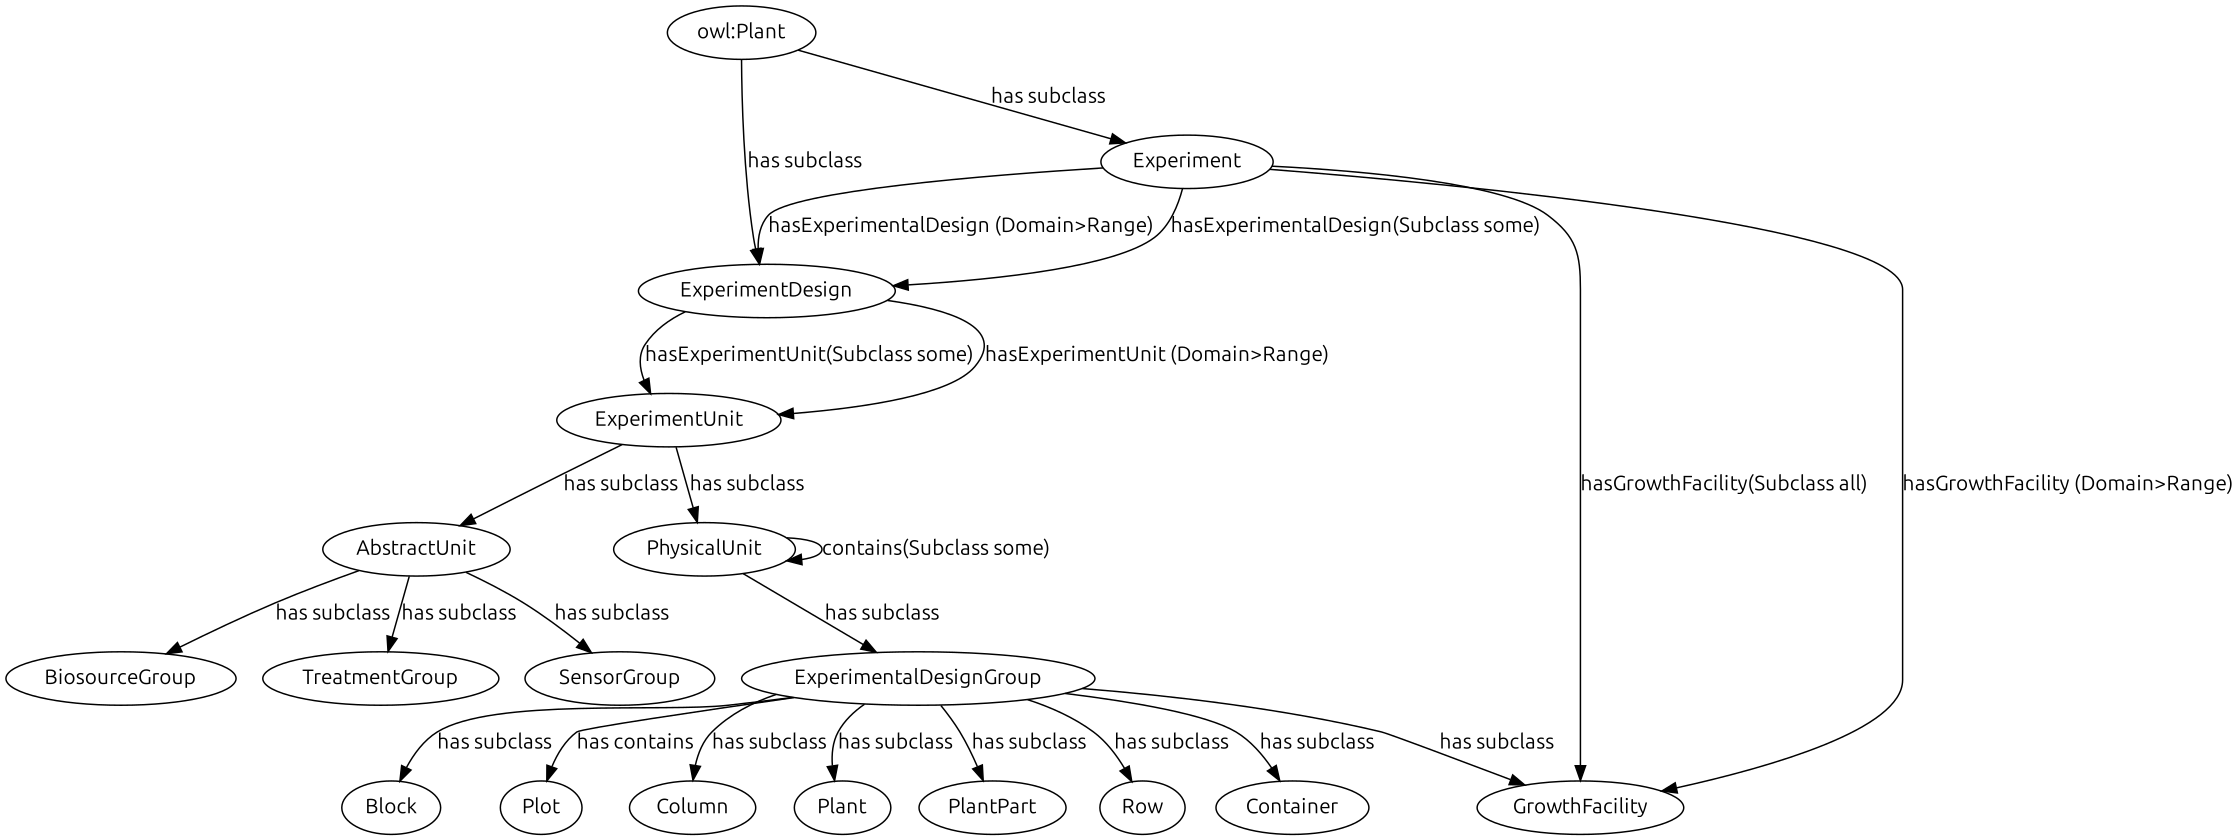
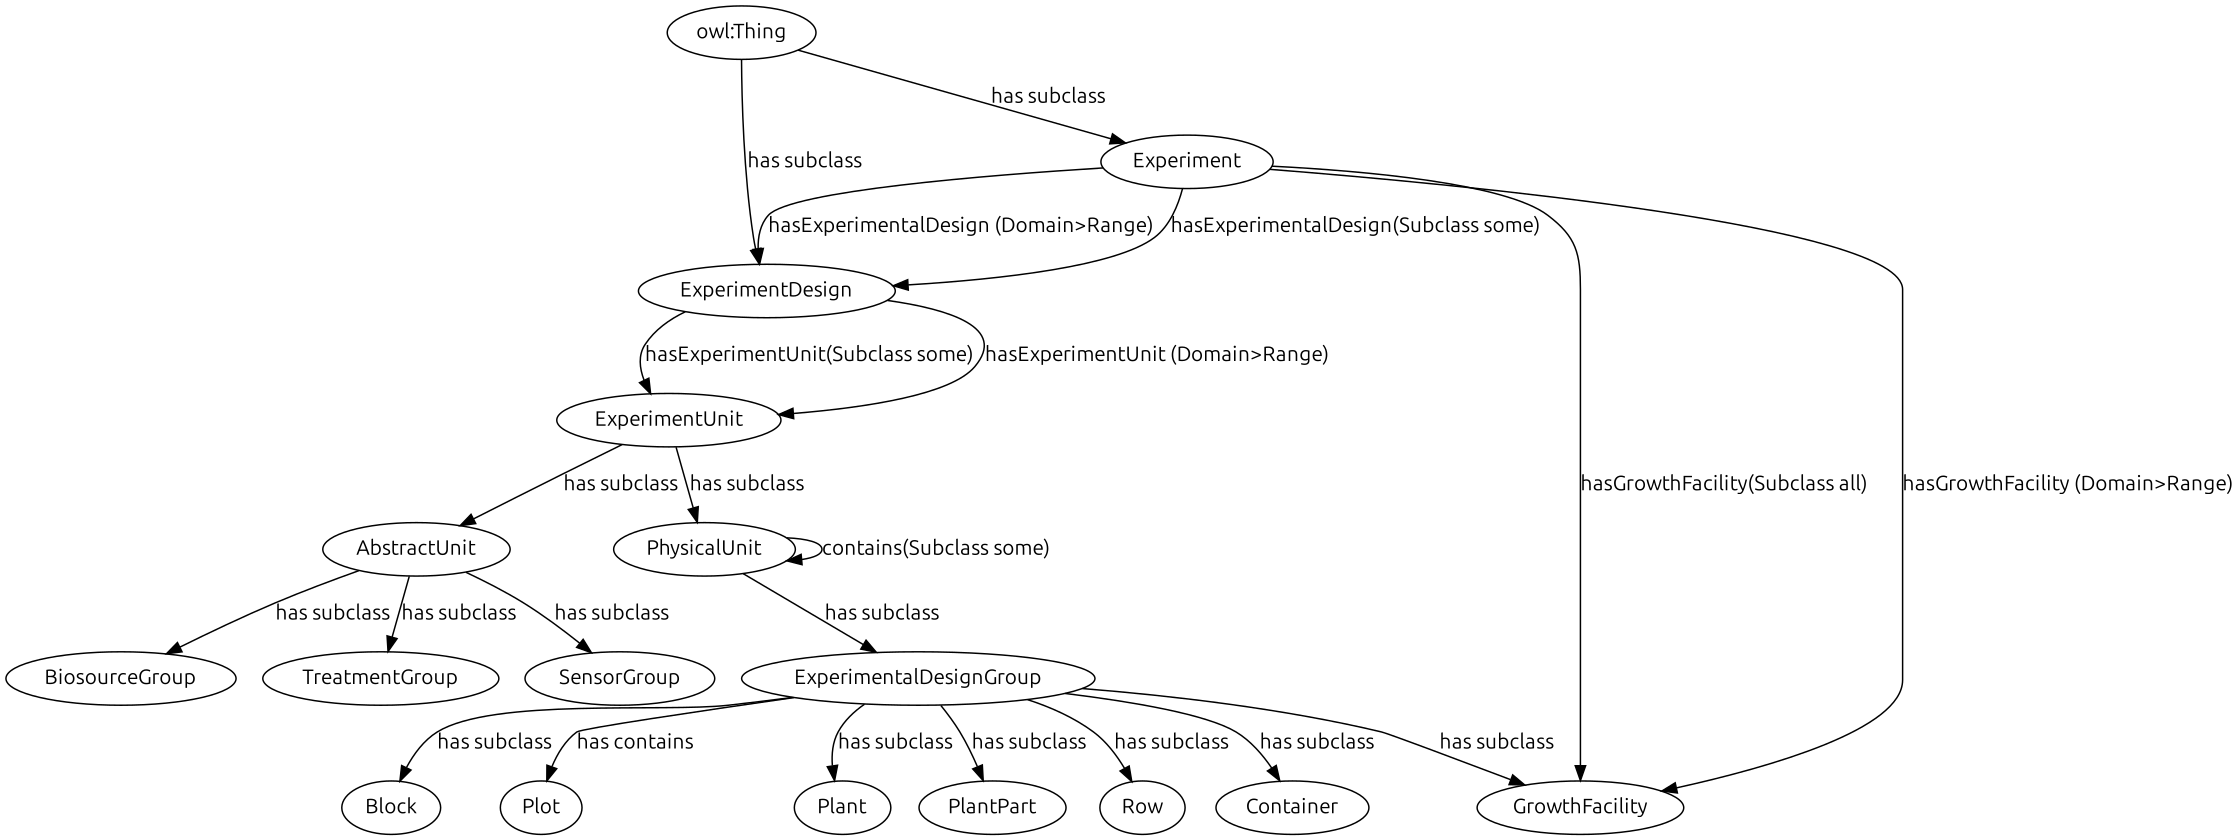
(742, 33) -> (742, 33)
(693, 808) -> none
